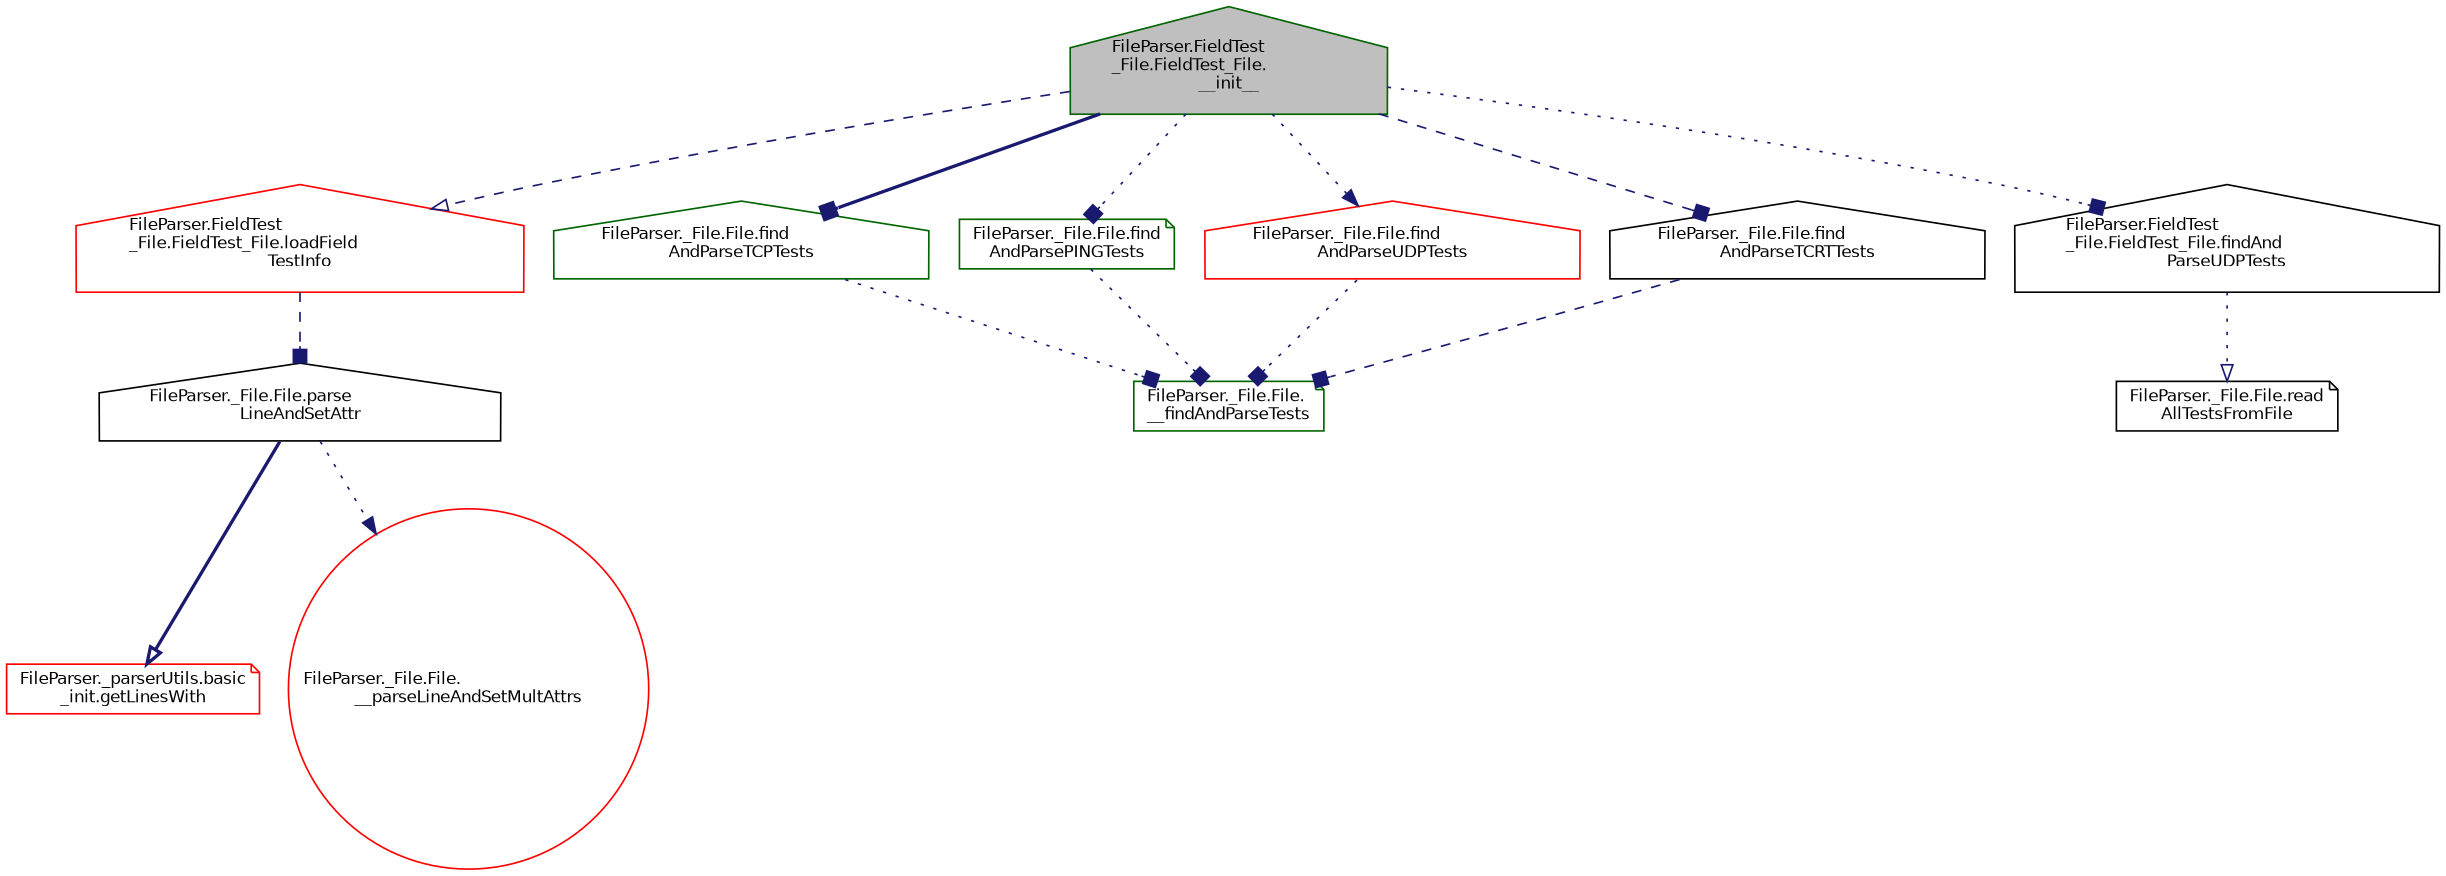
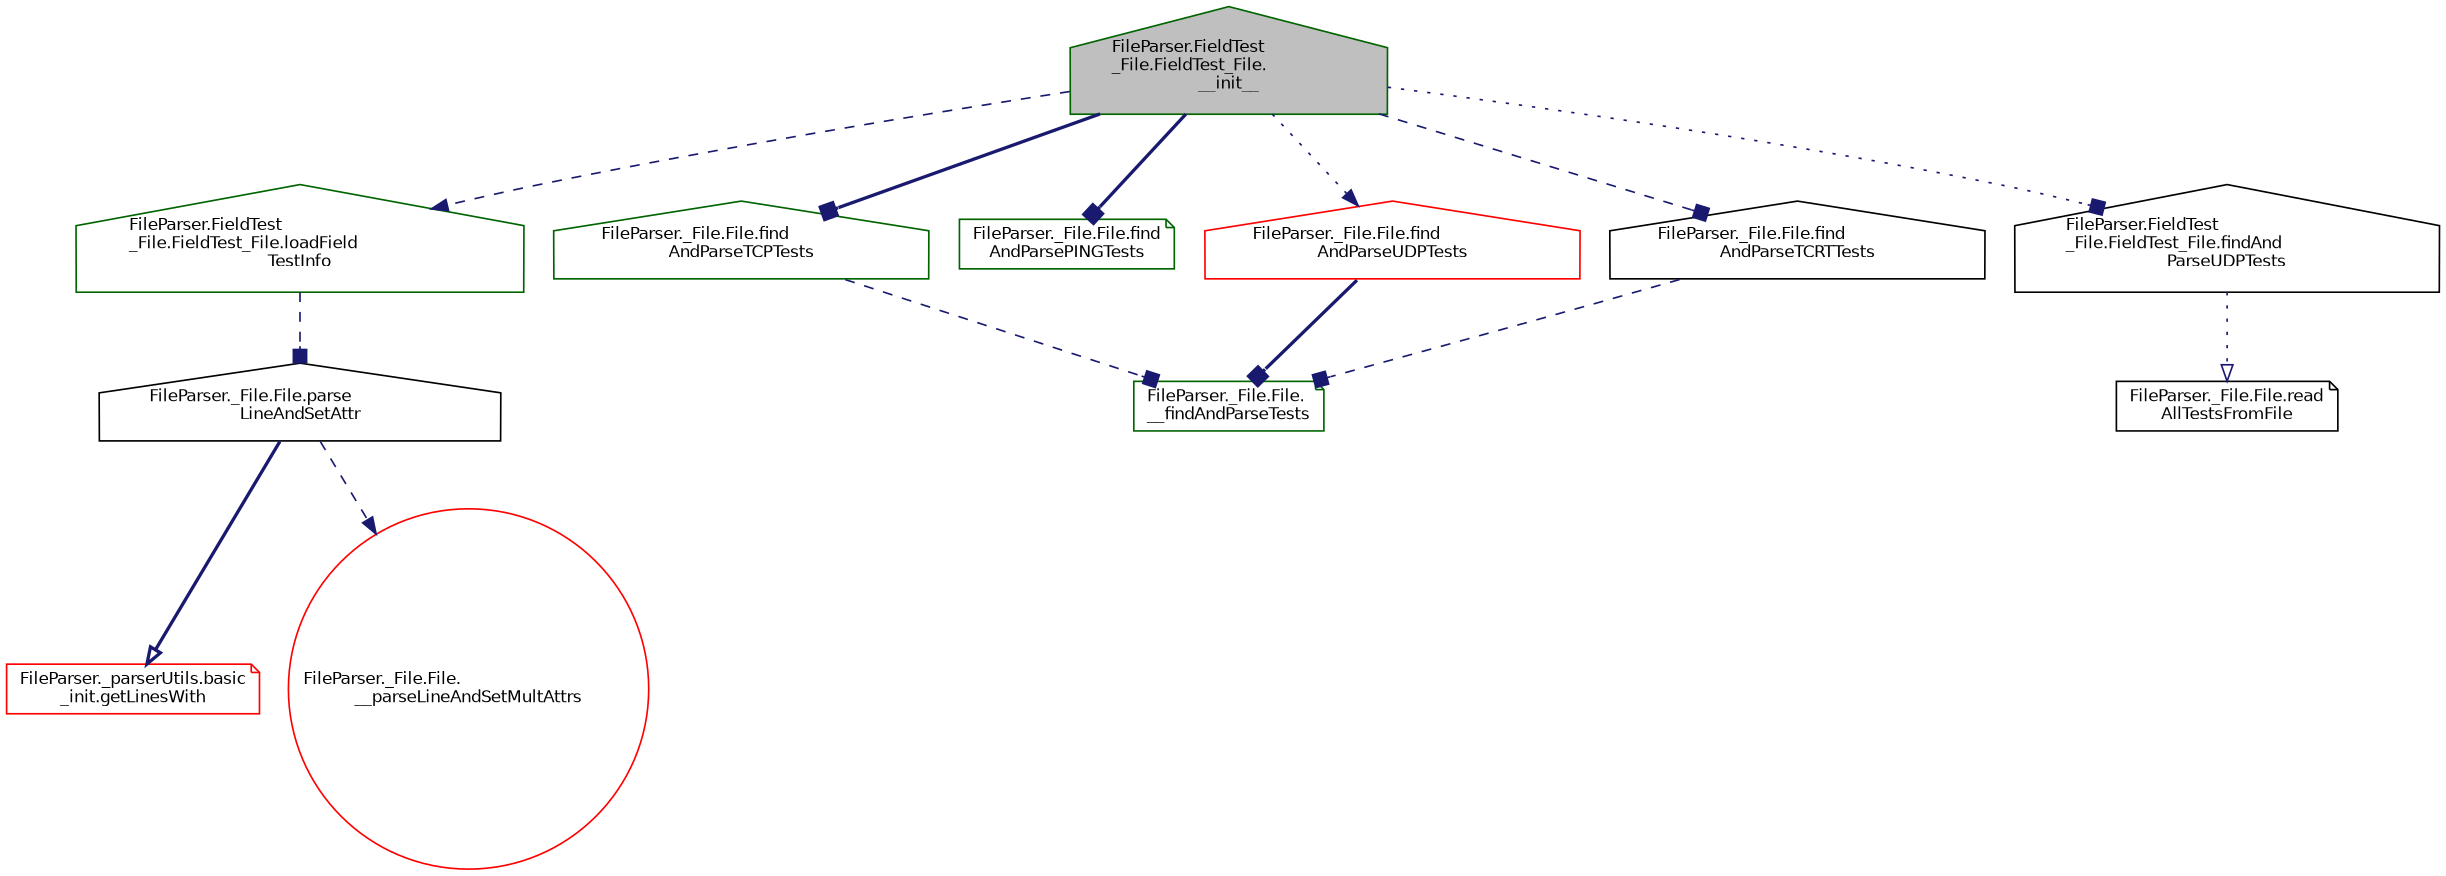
(758, 143) -> (758, 143)
(1143, 160) -> (1143, 160)
(300, 244) -> (300, 244)
(1142, 319) -> none
(1311, 324) -> (1311, 324)
(993, 328) -> (993, 328)
(344, 480) -> (344, 480)
